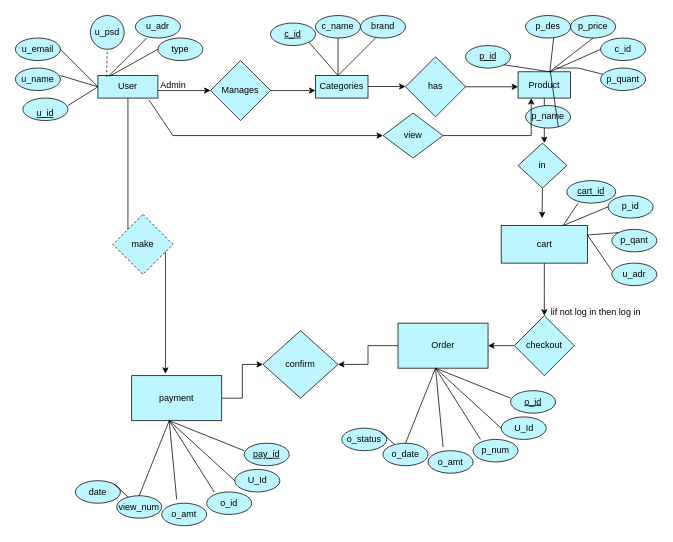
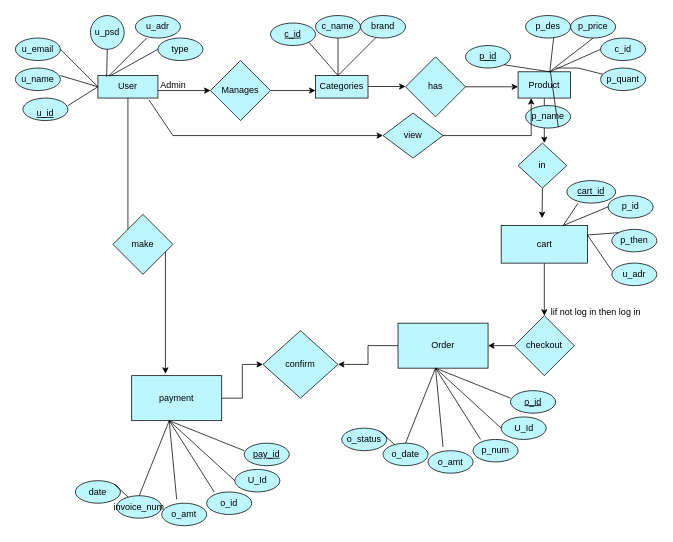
(107, 62) -> (107, 62)
(634, 240) -> (634, 240)
(143, 244) -> (143, 244)
(139, 507) -> (139, 507)
